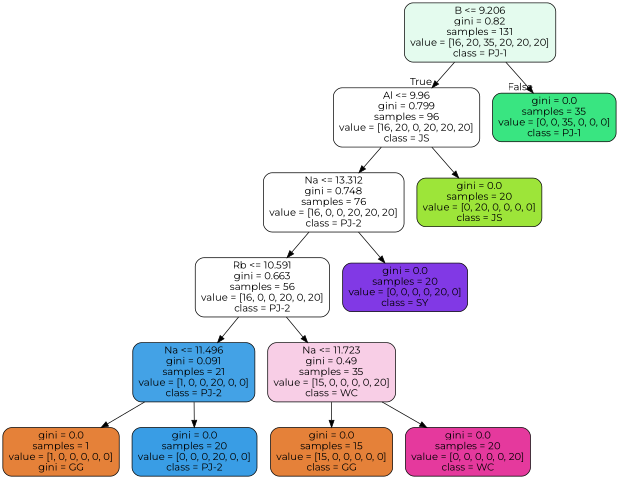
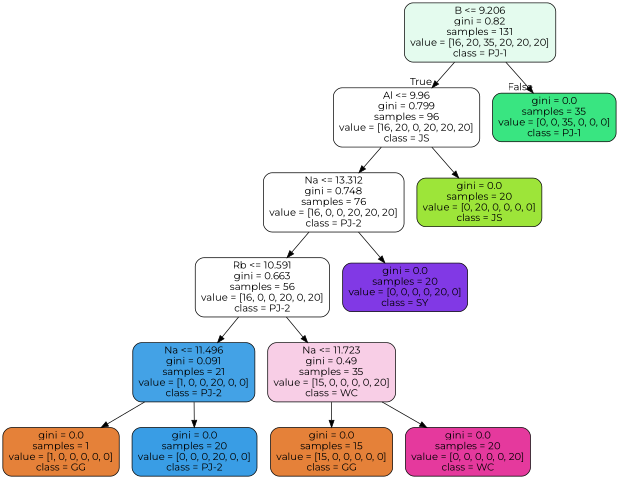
(61, 452) -> (61, 452)
